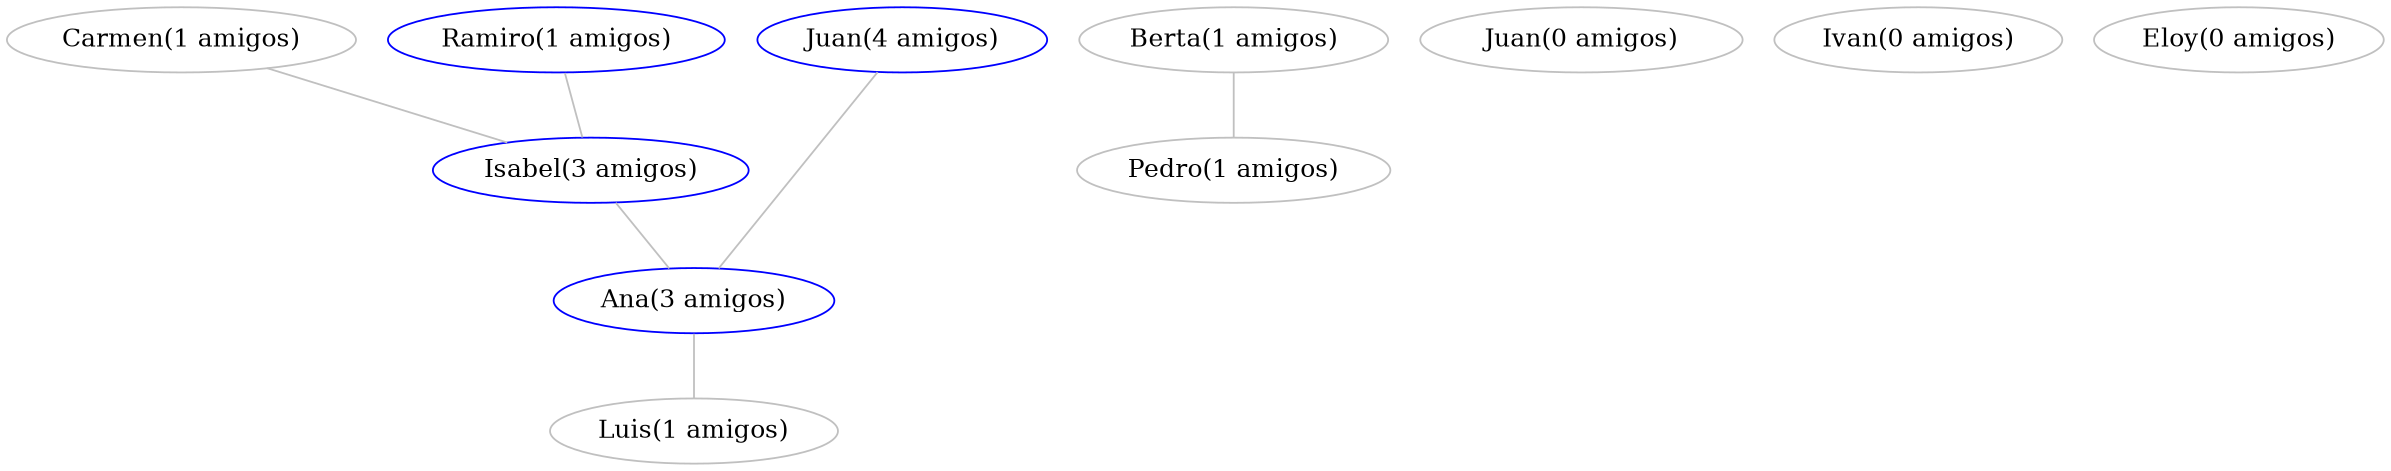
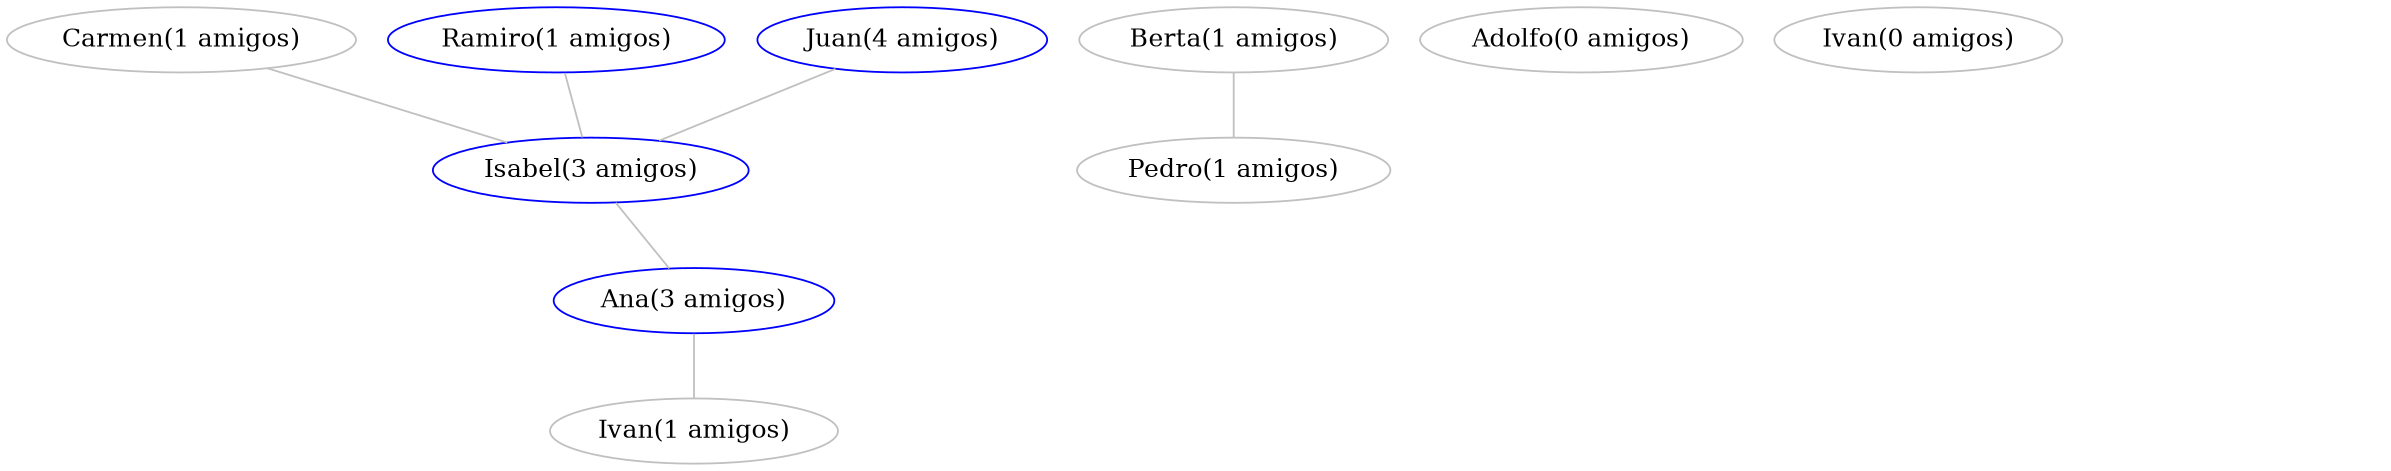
(1581, 40) -> (1581, 40)
(2239, 40) -> none
(798, 170) -> (747, 105)
(694, 431) -> (694, 431)
